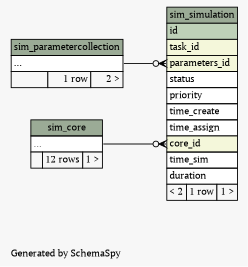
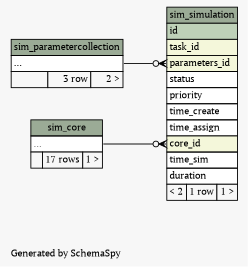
(76, 79) -> (76, 79)
(63, 160) -> (63, 160)
